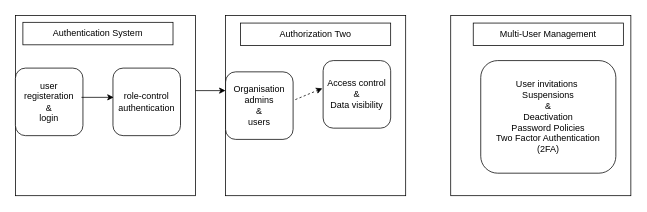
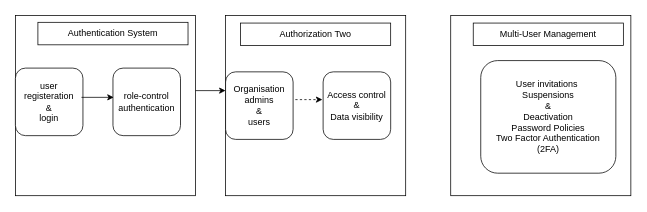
(98, 33) -> (113, 33)
(357, 94) -> (357, 105)
